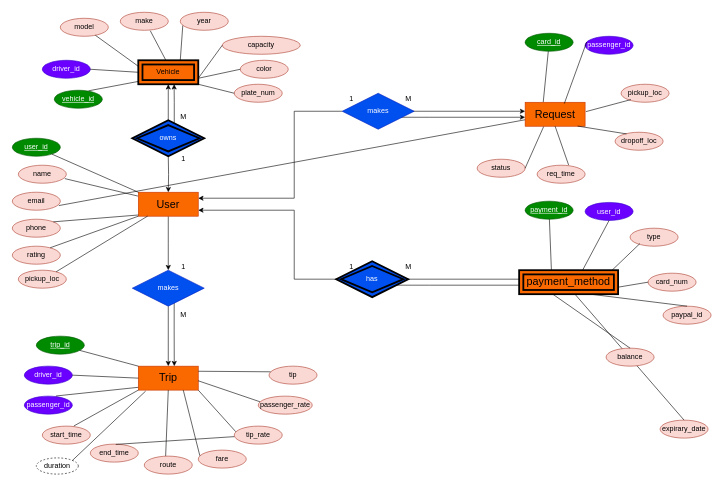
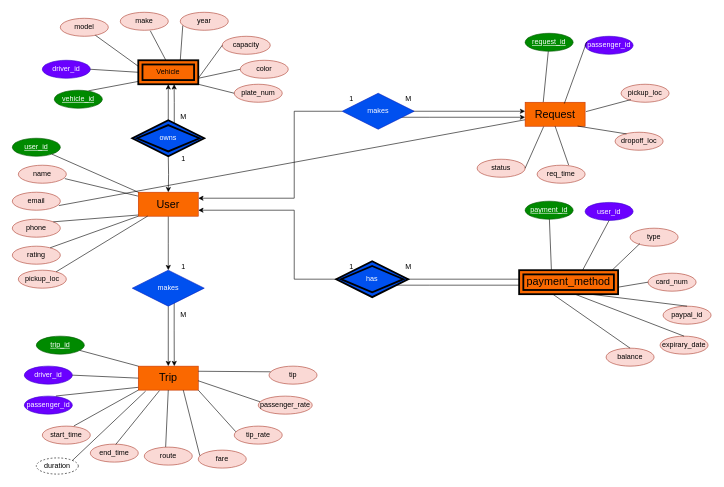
(549, 42) -> (549, 42)
(261, 45) -> (246, 45)
(684, 429) -> (684, 345)
(175, 441) -> (137, 418)
(168, 465) -> (168, 456)
